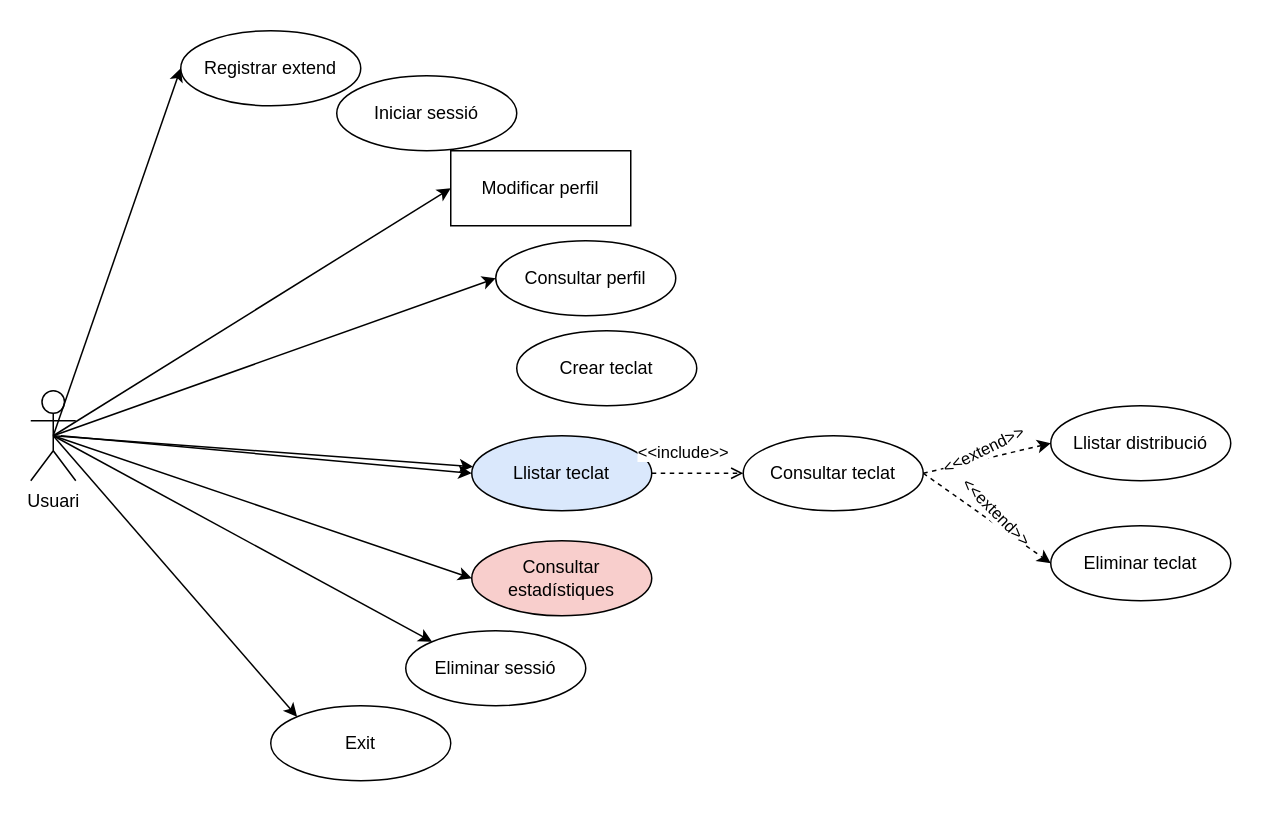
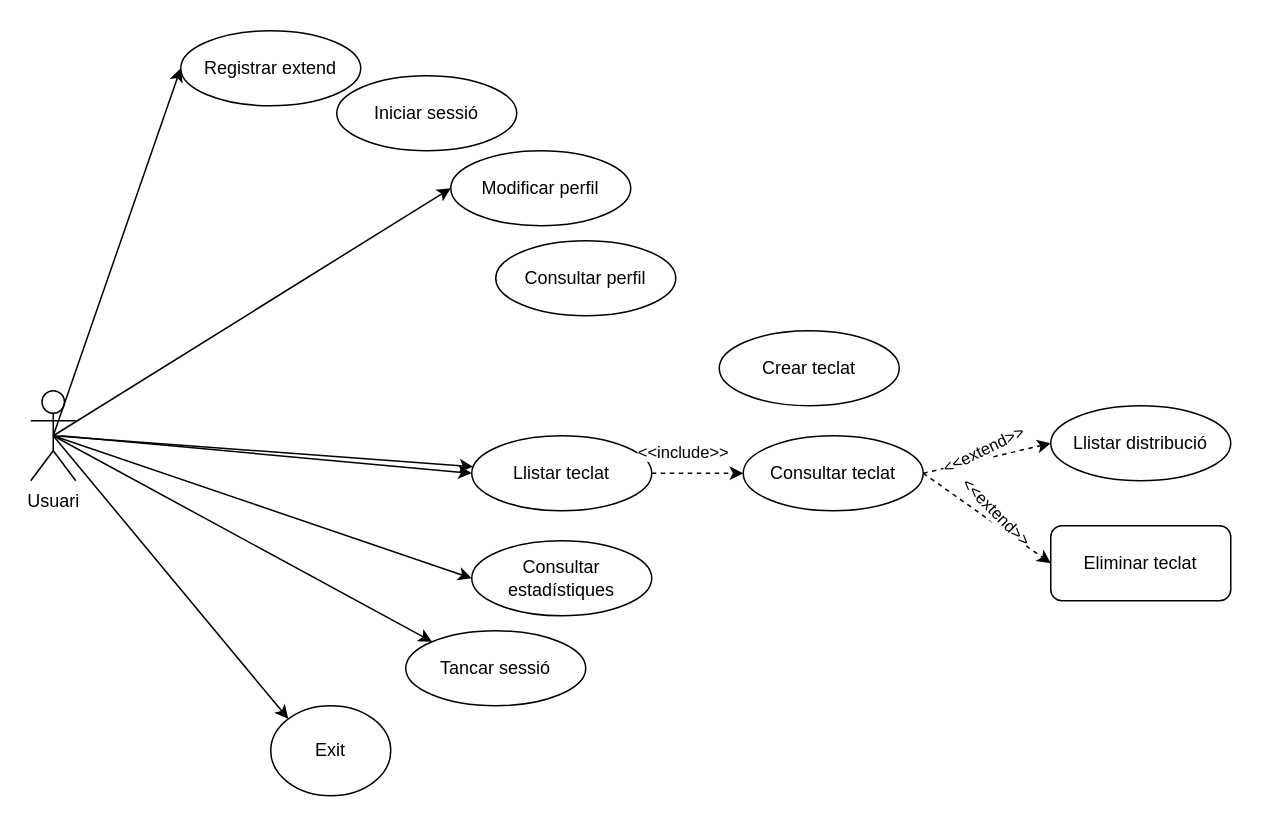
(541, 188) -> (541, 188)
(279, 355) -> none
(607, 368) -> (809, 368)
(562, 473) -> (562, 473)
(735, 473) -> (732, 473)
(1141, 563) -> (1141, 563)
(562, 578) -> (562, 578)
(496, 668) -> (496, 668)
(361, 743) -> (331, 751)
